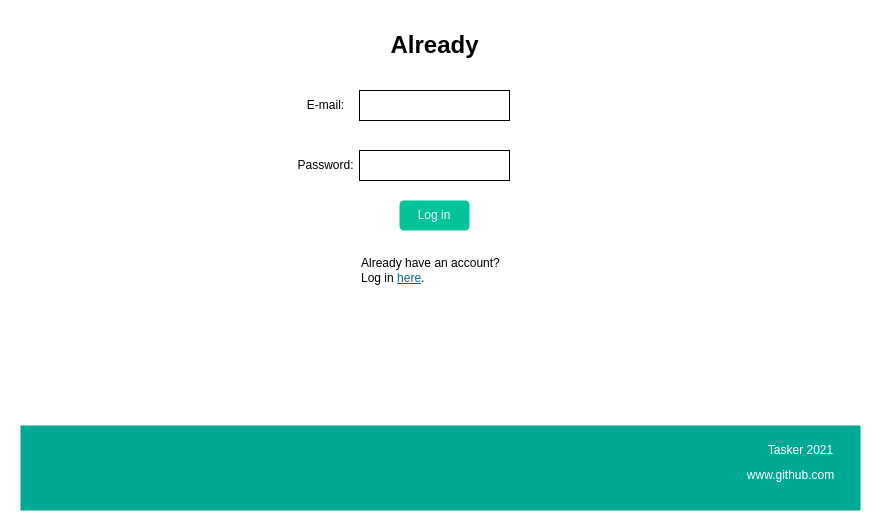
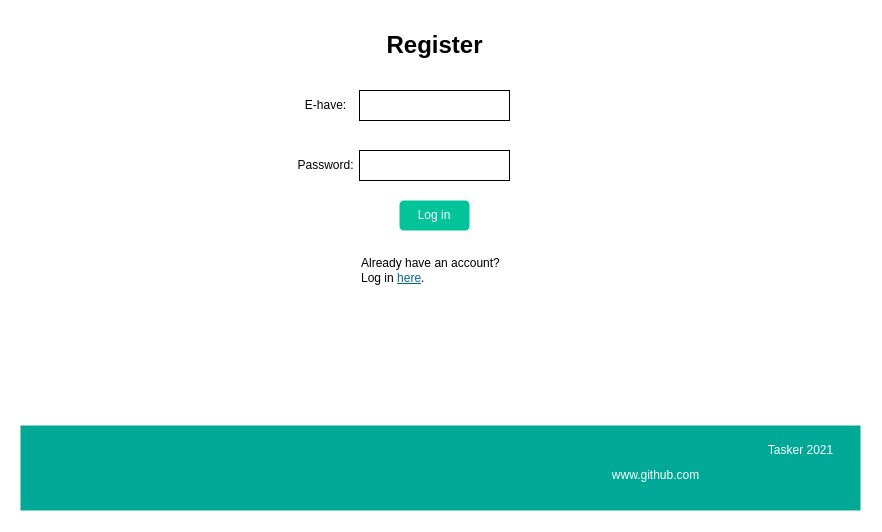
(435, 46) -> (435, 46)
(326, 106) -> (326, 106)
(791, 476) -> (656, 476)
